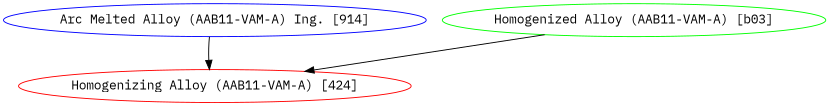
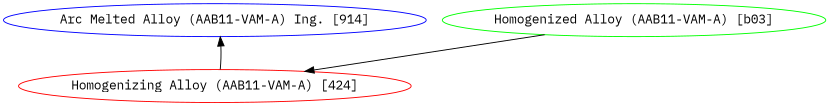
(209, 49) -> (221, 58)
